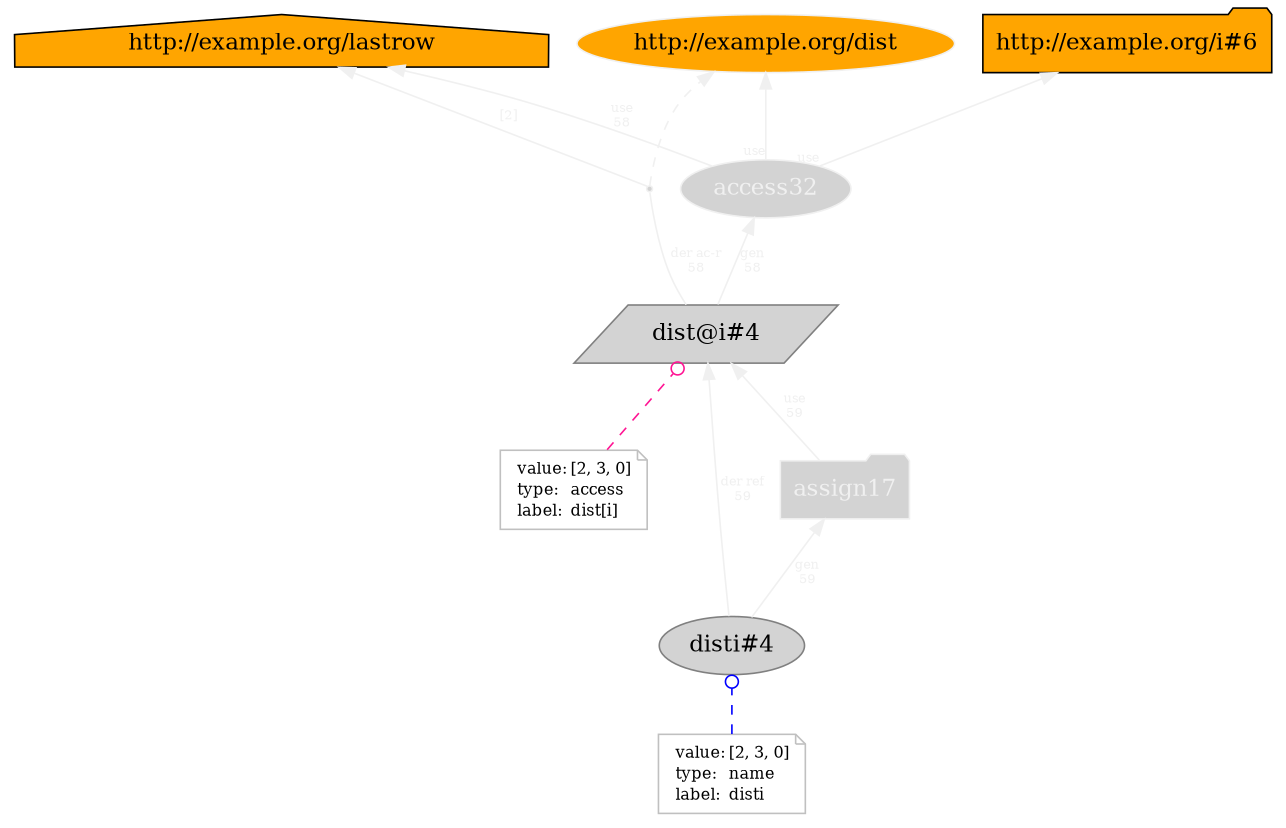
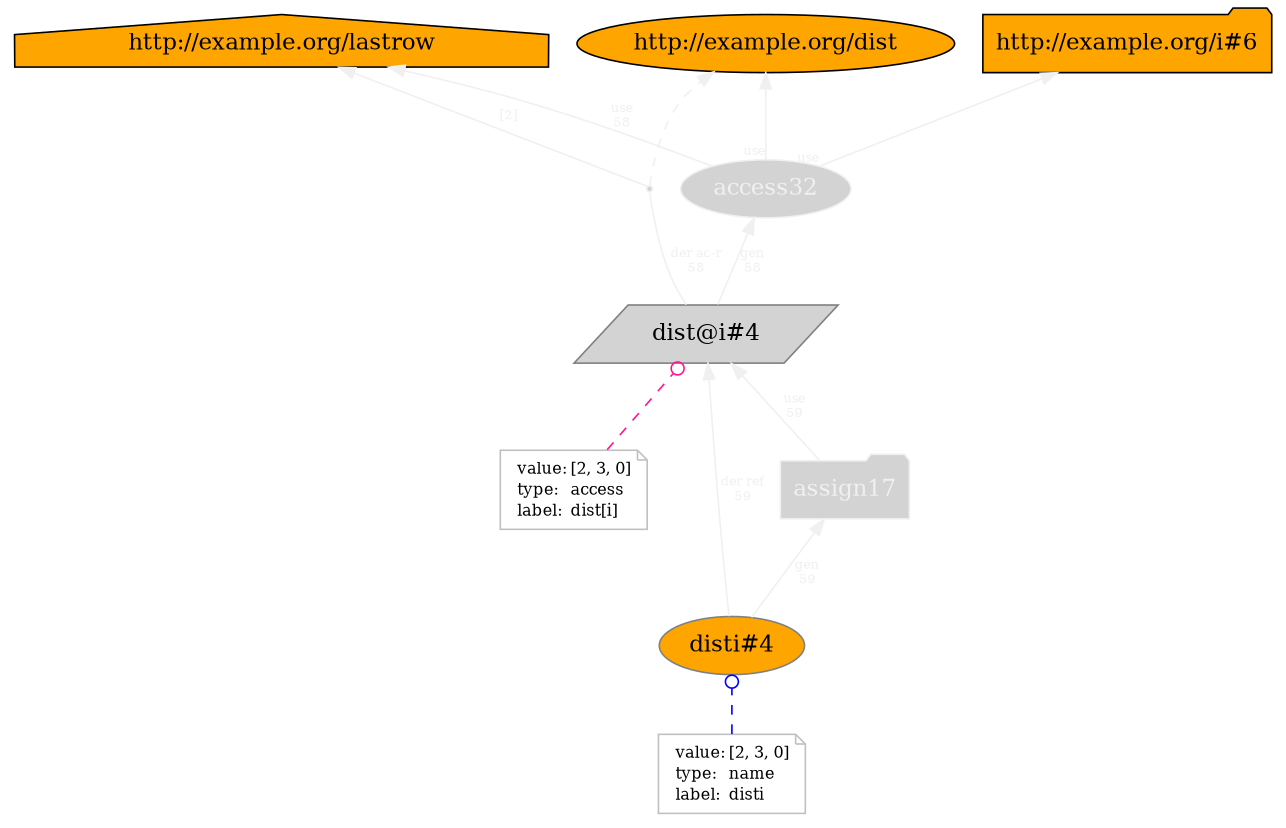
(766, 44) -> (766, 44)
(732, 646) -> (732, 646)
